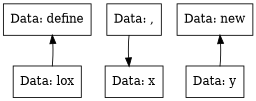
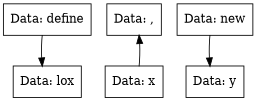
(128, 46) -> (140, 55)
(53, 55) -> (42, 46)
(221, 55) -> (209, 46)
